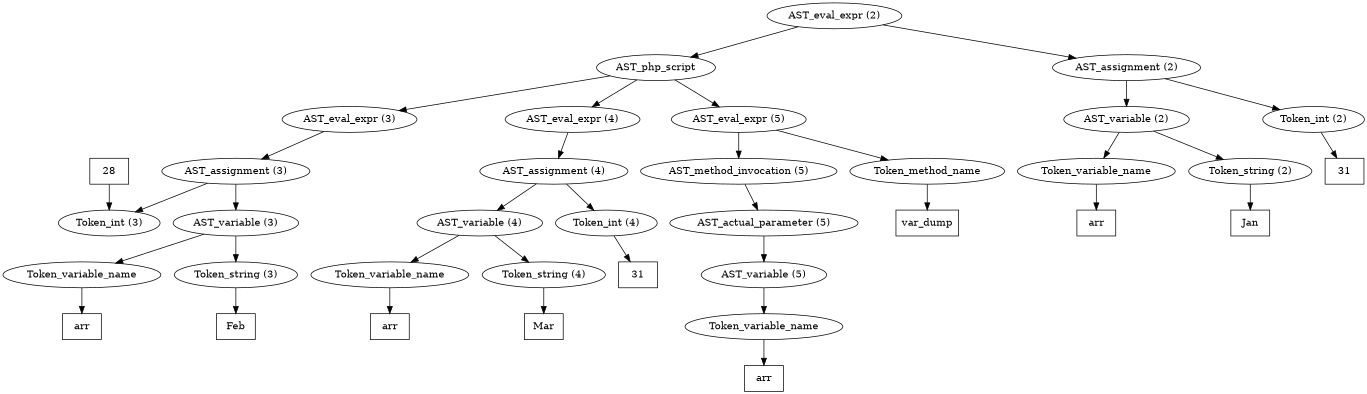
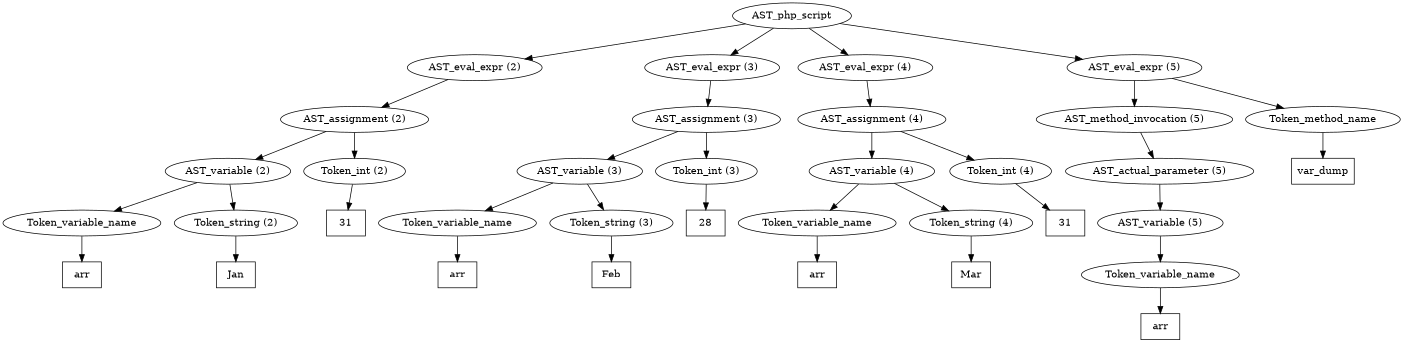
(748, 41) -> (639, 41)
(109, 194) -> (706, 194)
